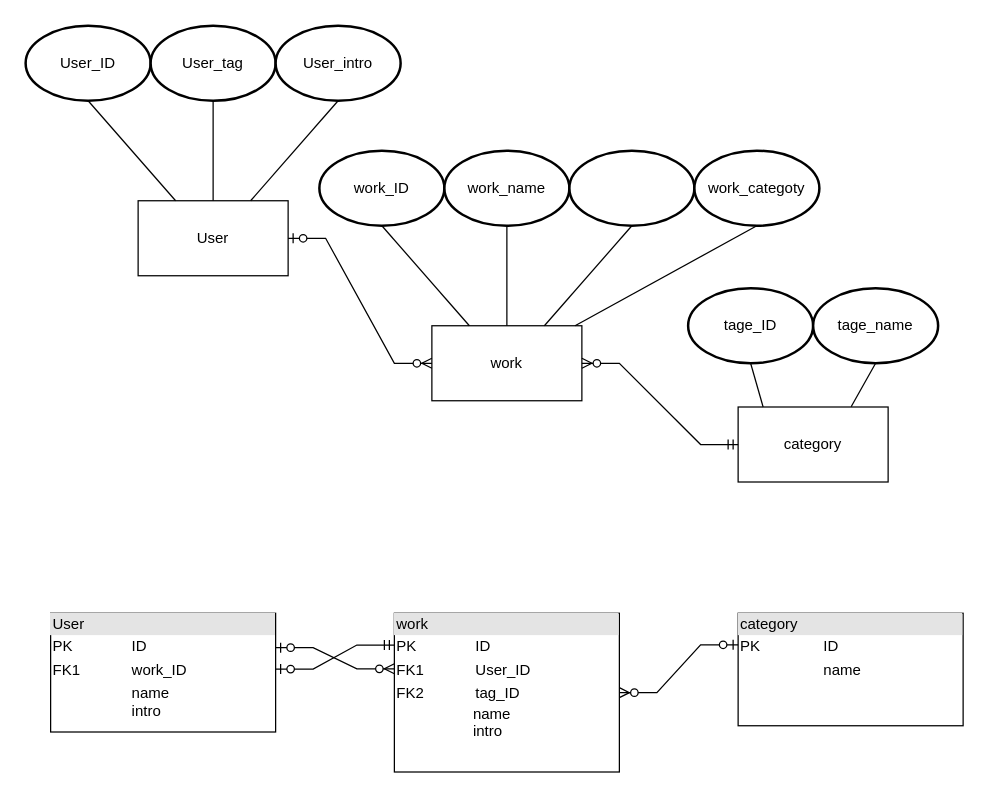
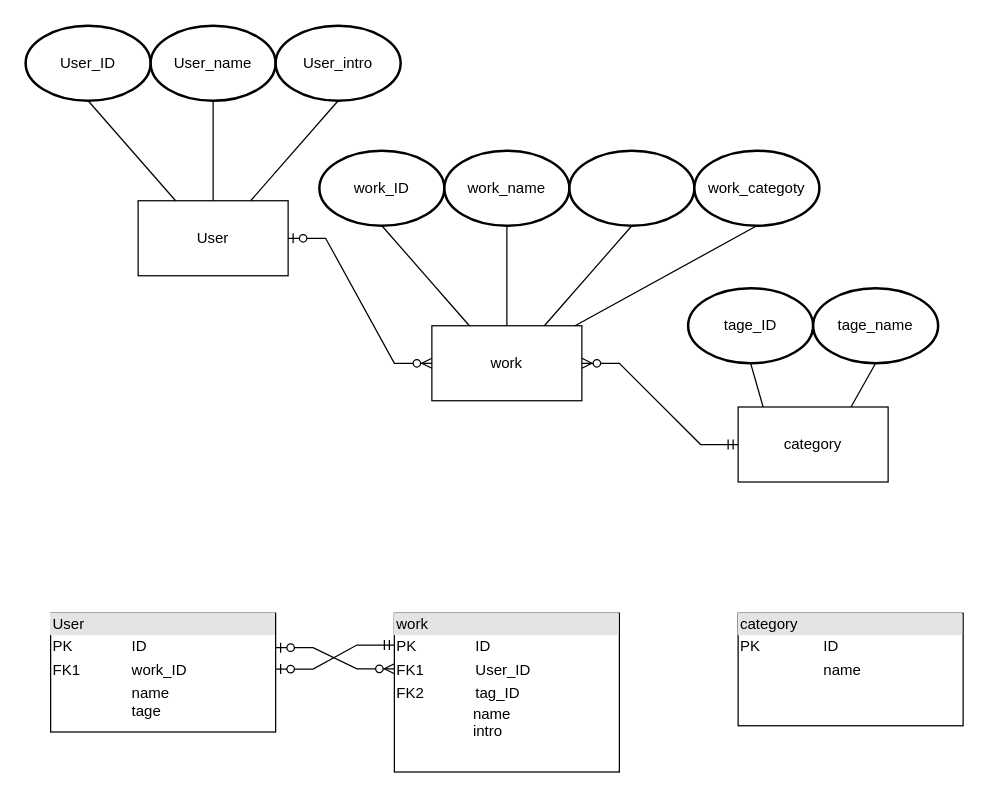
(213, 63) -> (213, 63)
(93, 658) -> (93, 658)
(679, 669) -> none
